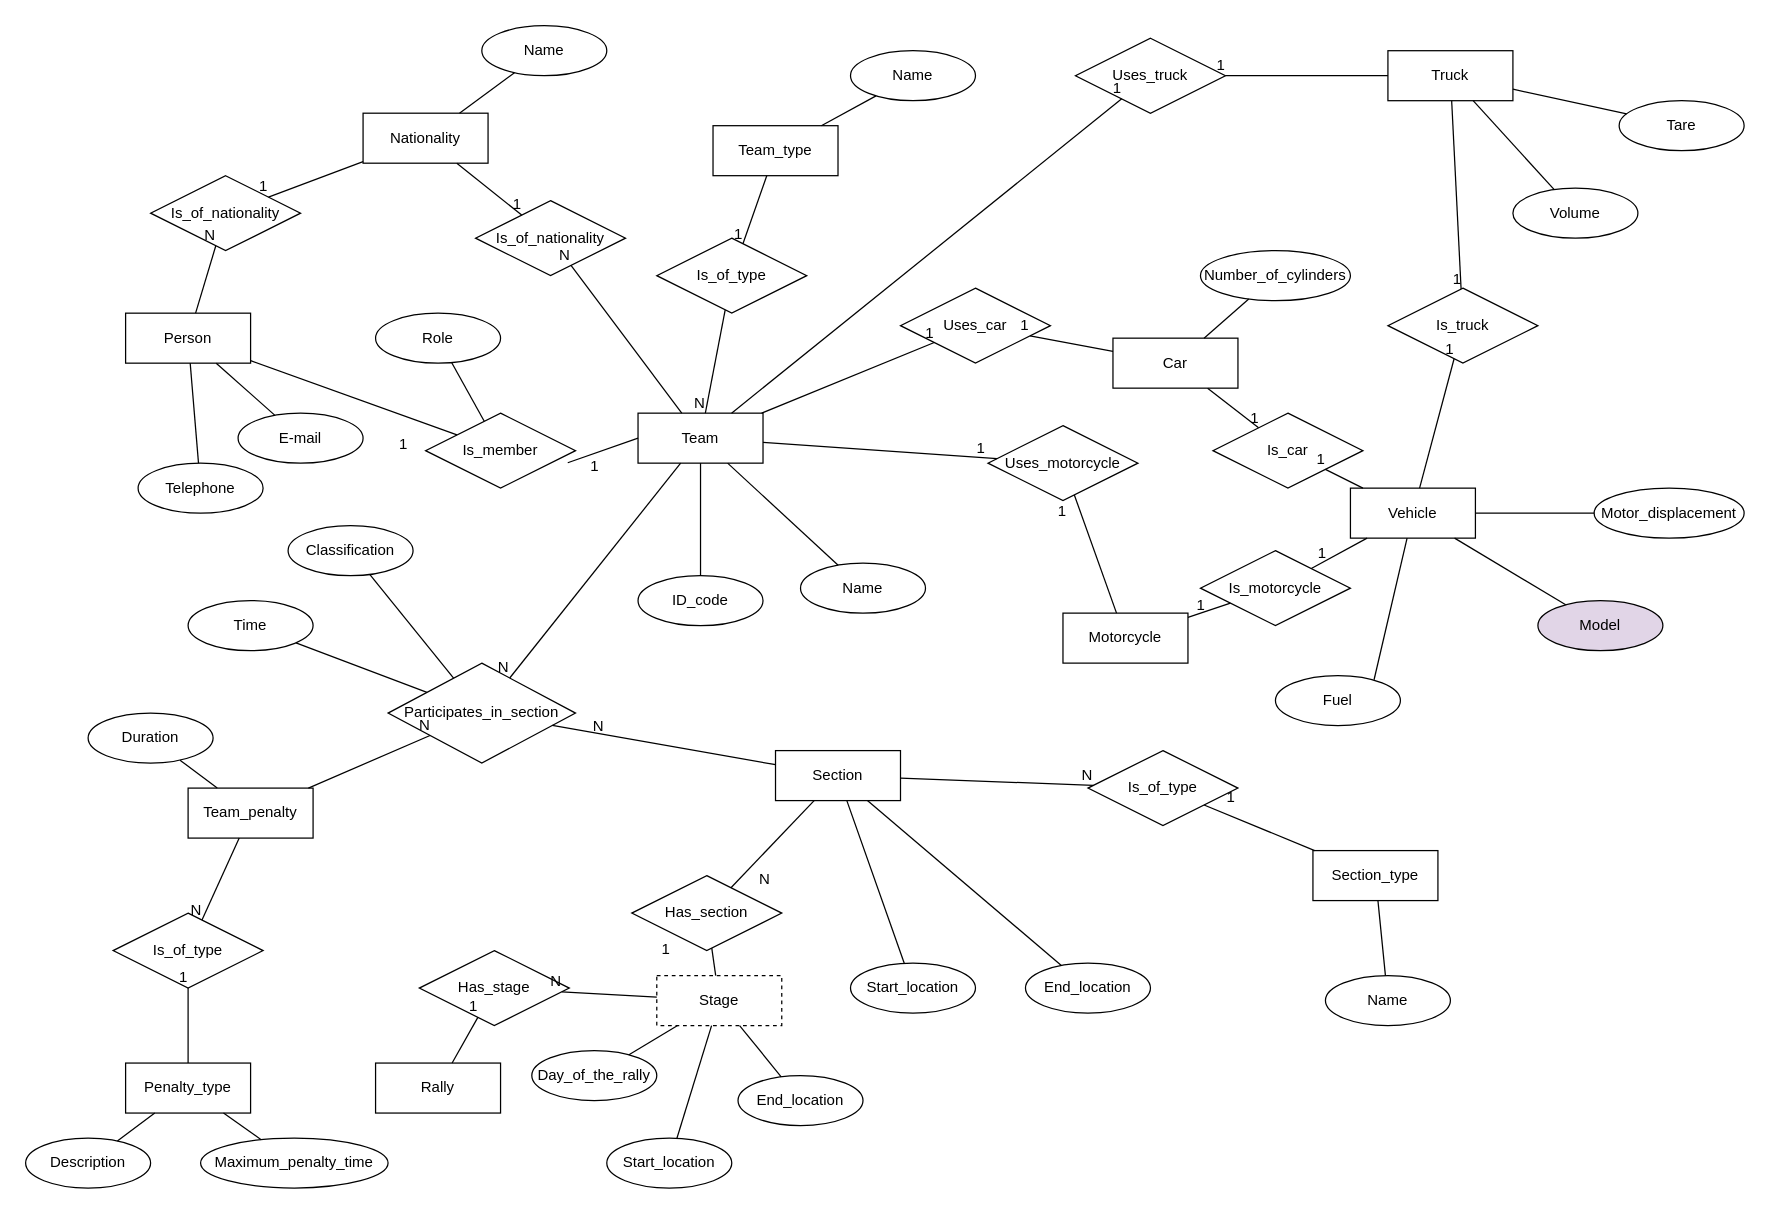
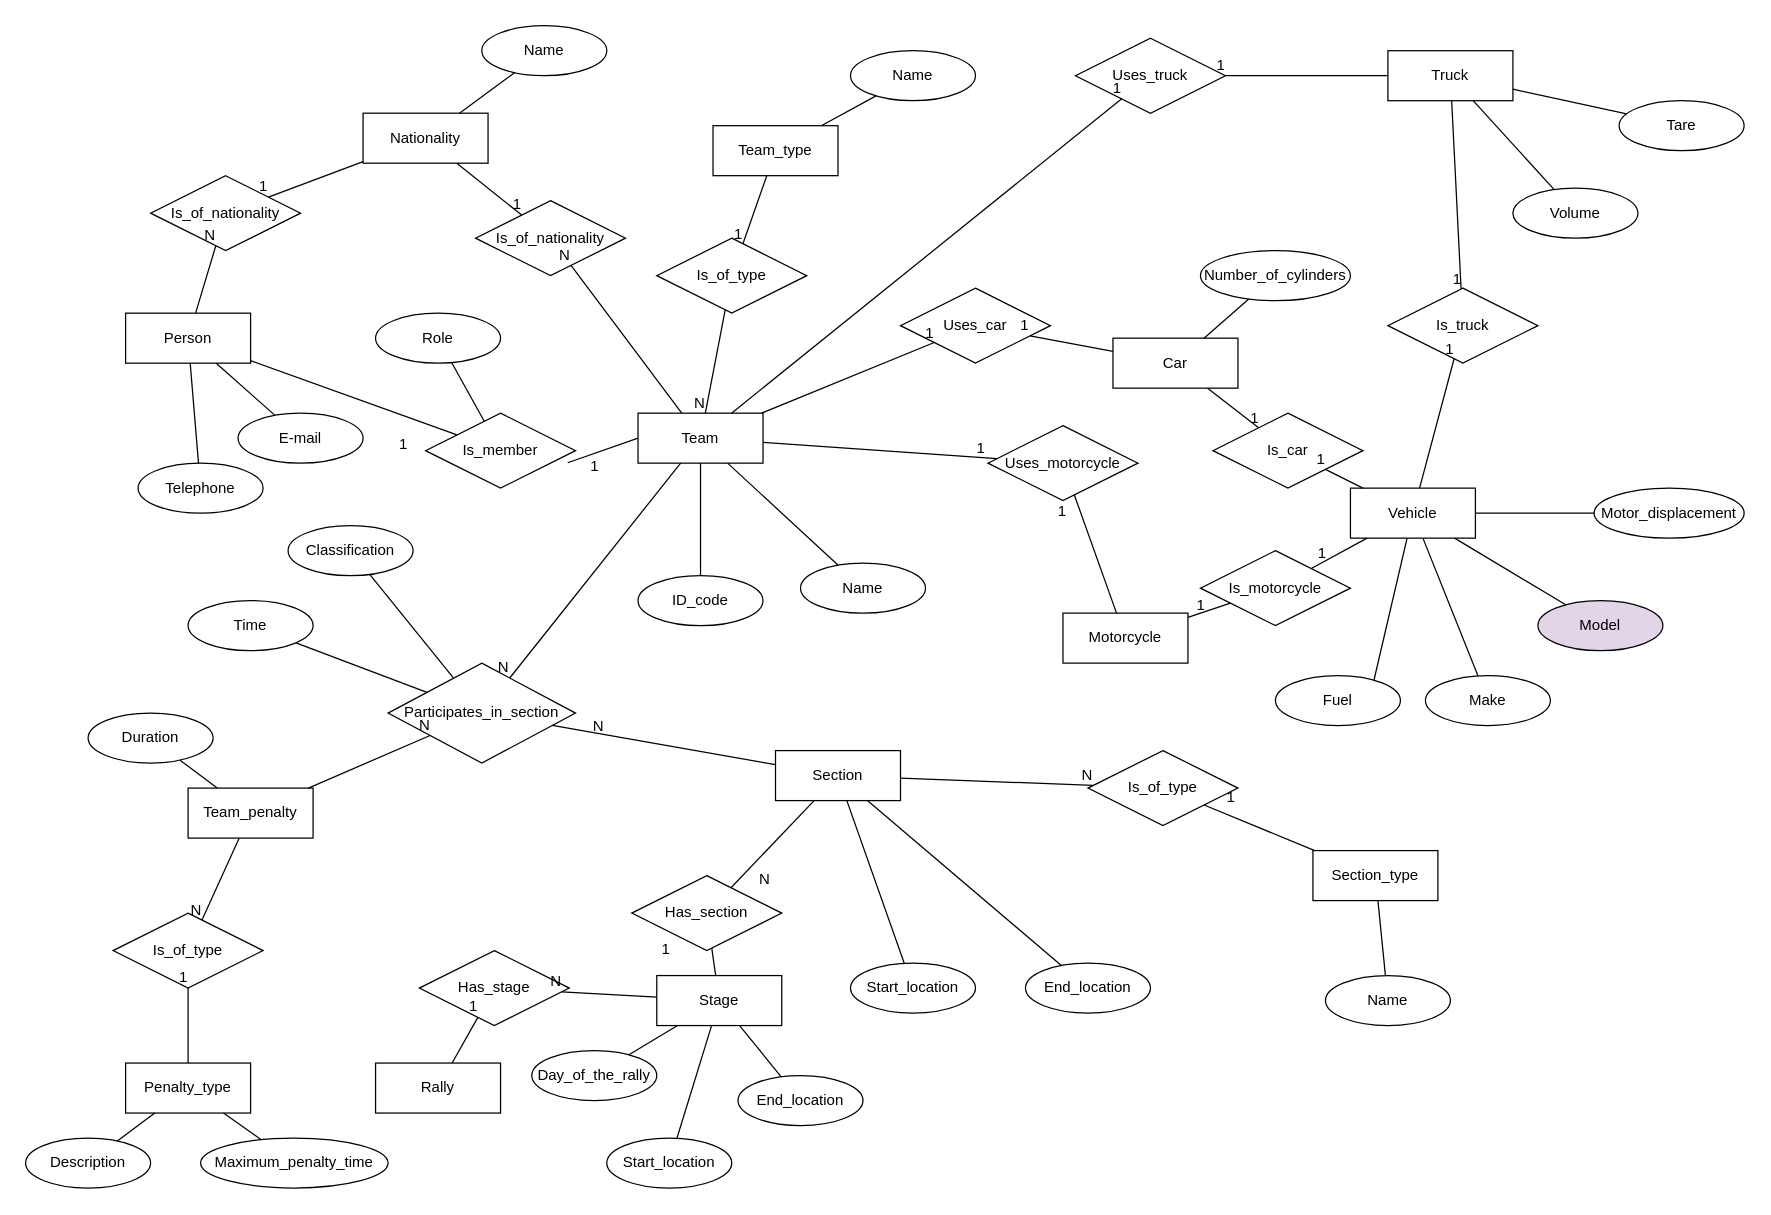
none -> (1451, 607)
none -> (1488, 701)
(719, 1001) -> (719, 1001)
